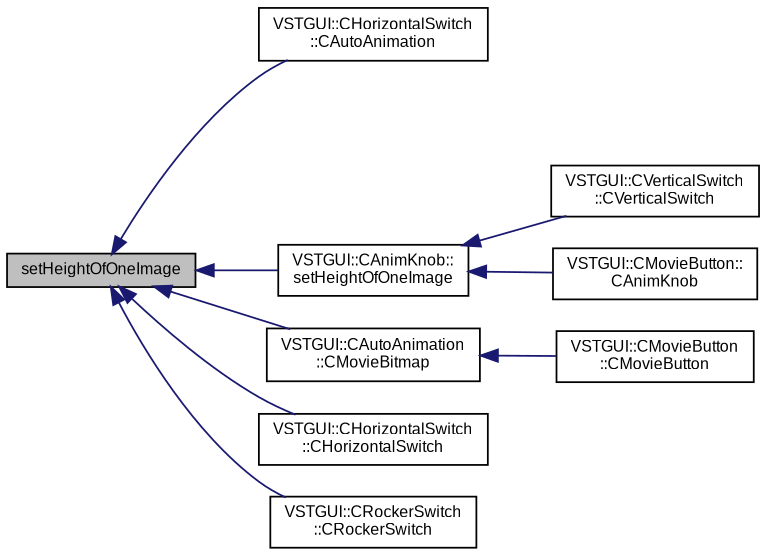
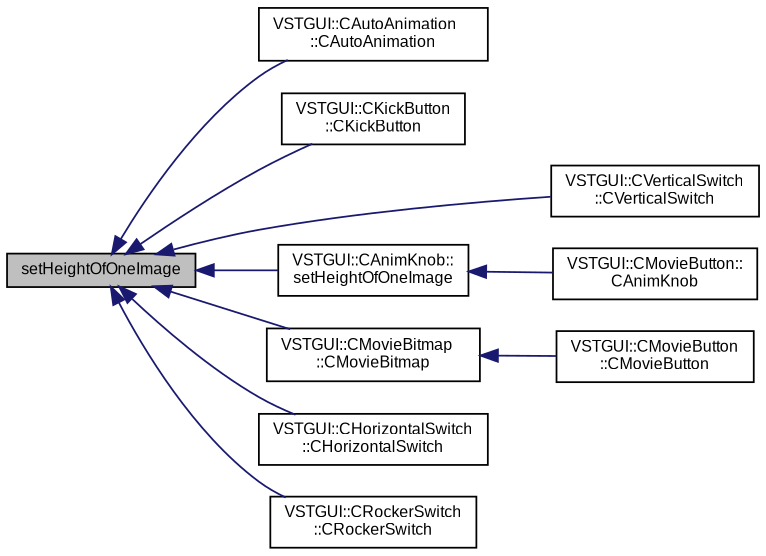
(373, 34) -> (373, 34)
none -> (373, 119)
(523, 228) -> (361, 215)
(373, 355) -> (373, 355)
